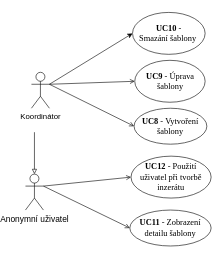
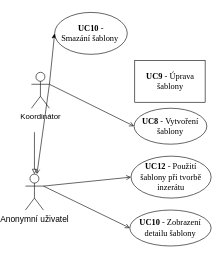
(169, 33) -> (91, 33)
(170, 81) -> (170, 81)
(93, 83) -> (43, 130)
(171, 177) -> (171, 177)
(171, 228) -> (171, 228)
